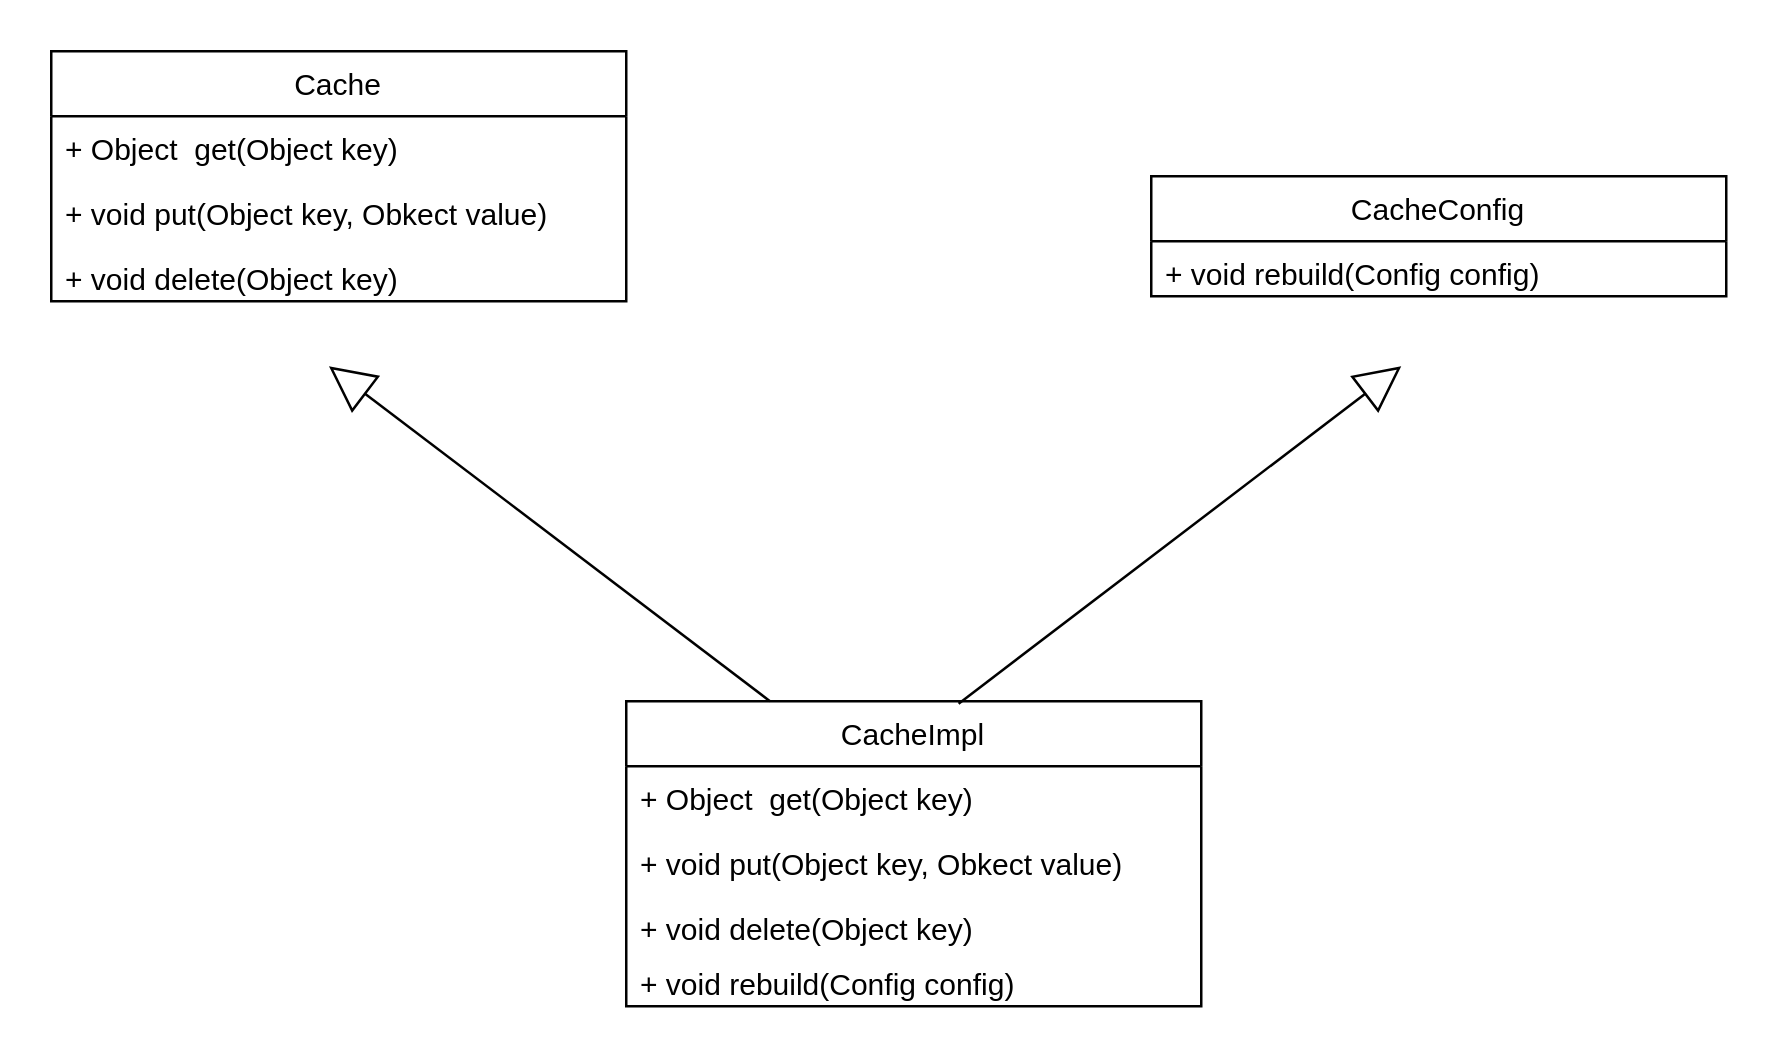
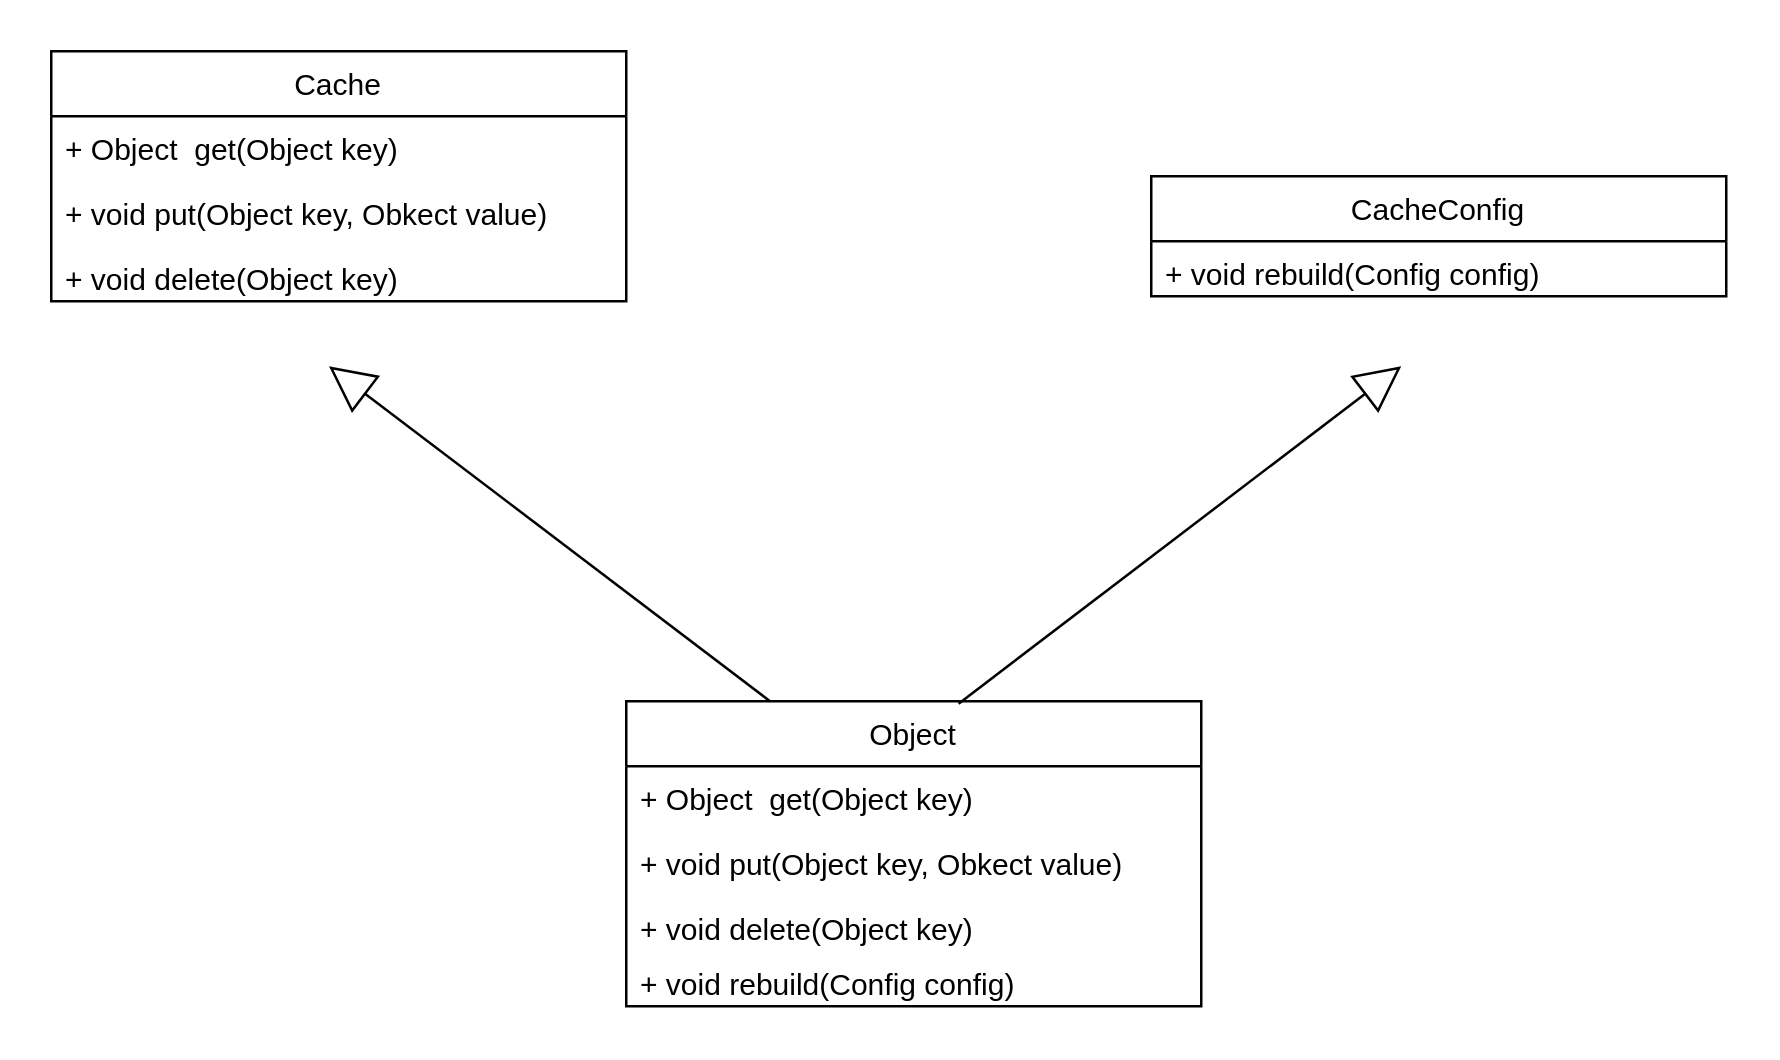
(913, 735) -> (913, 735)
